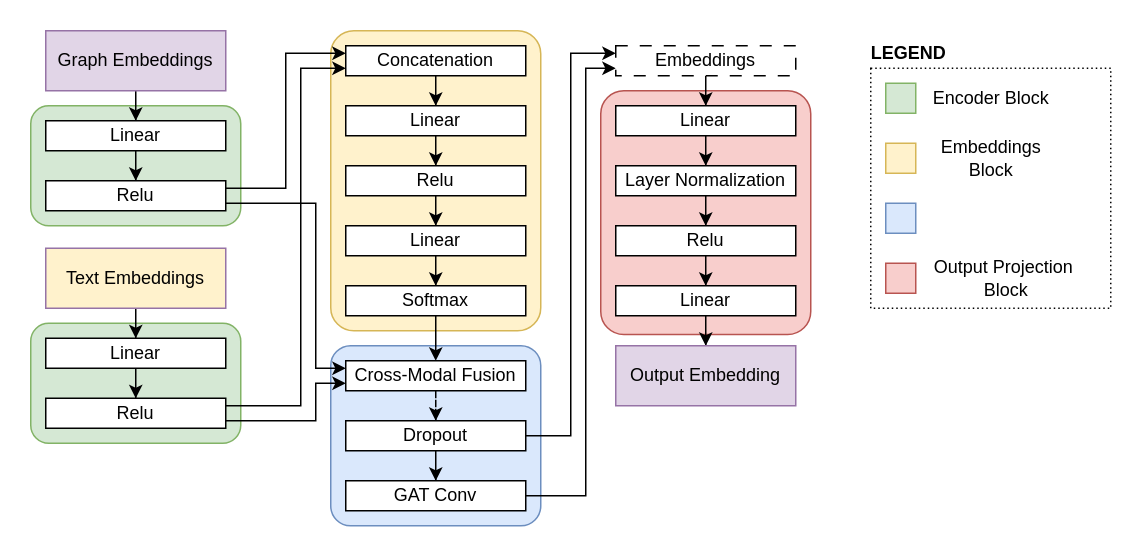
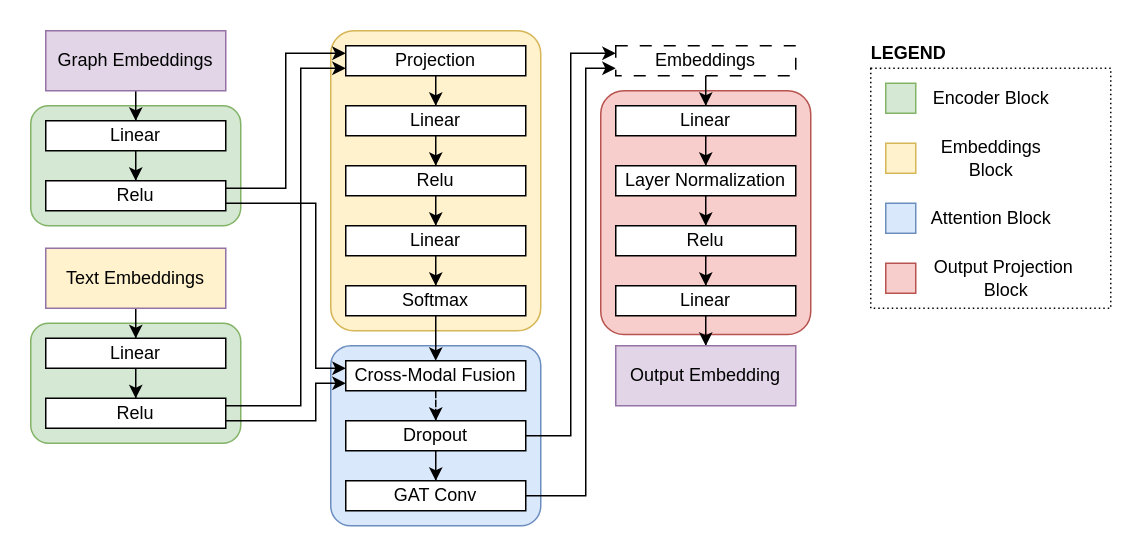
(436, 61) -> (436, 61)
none -> (991, 218)
